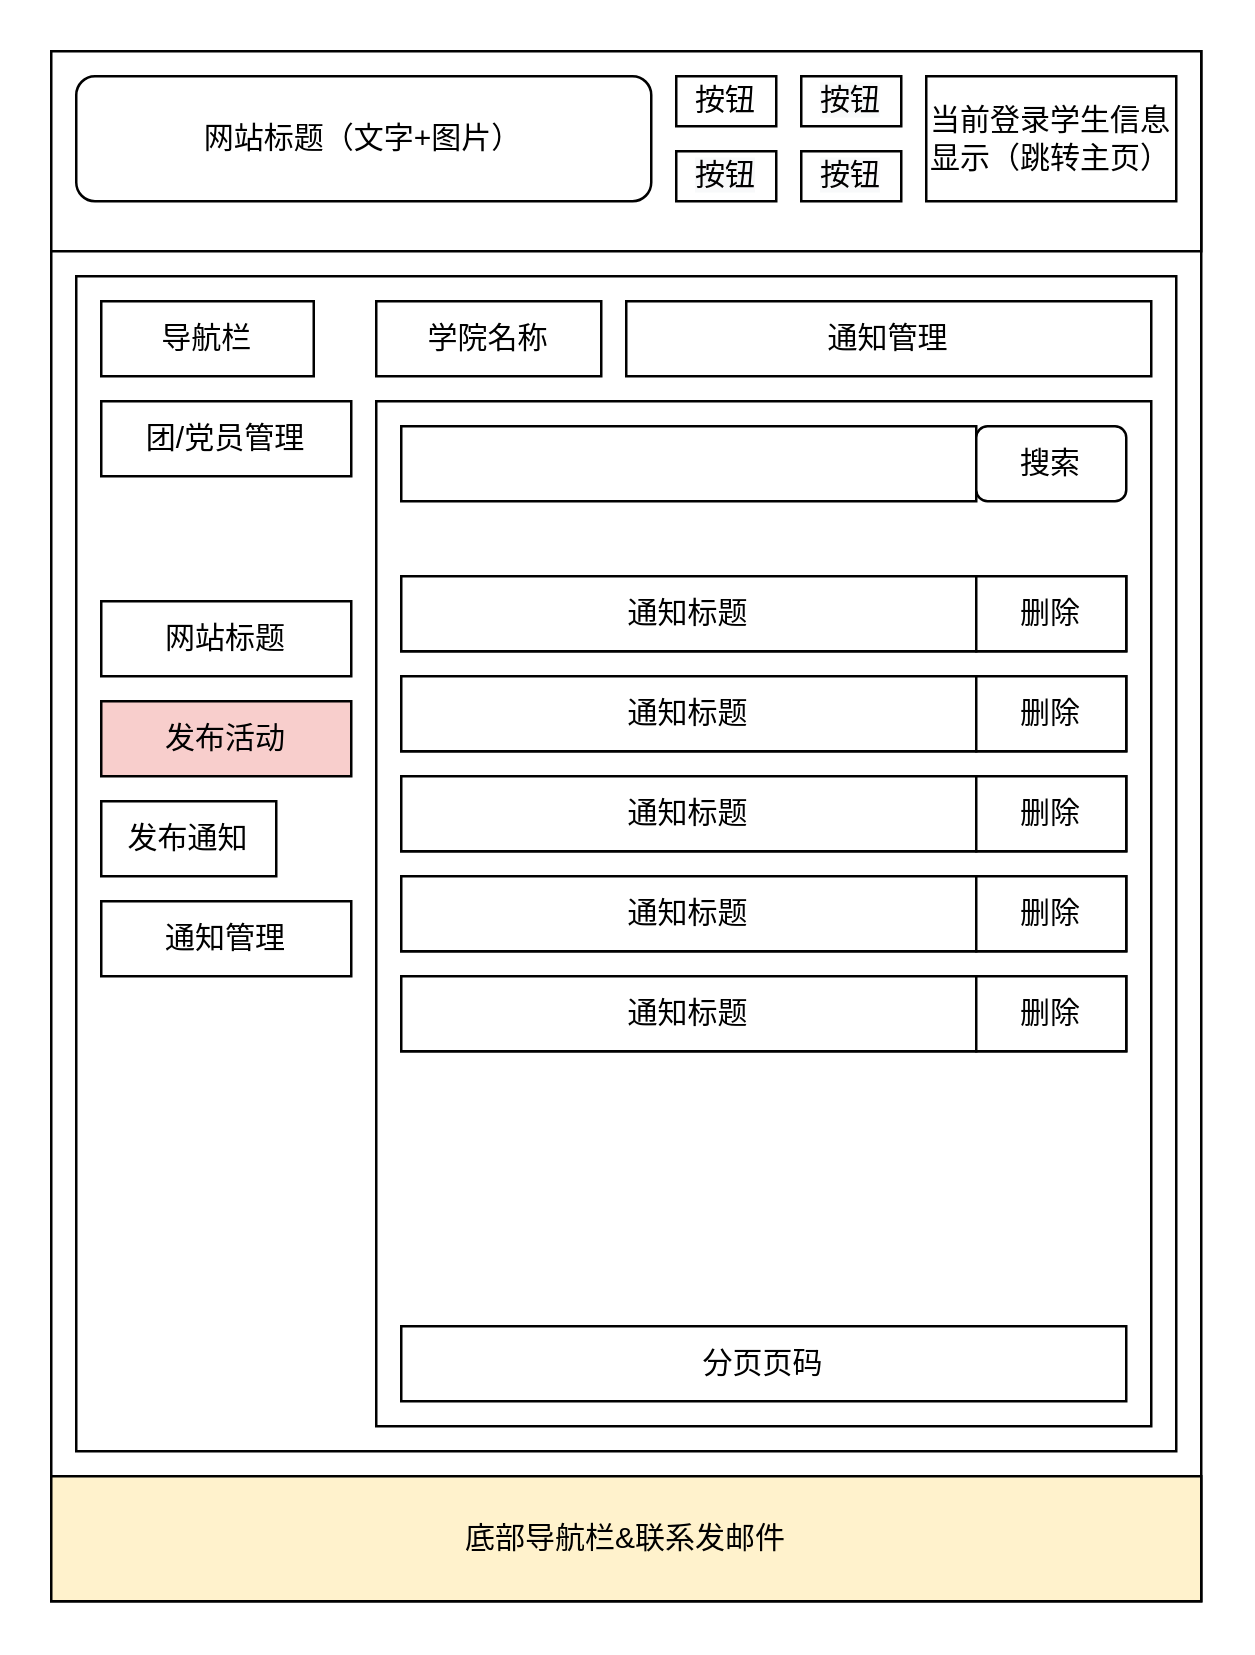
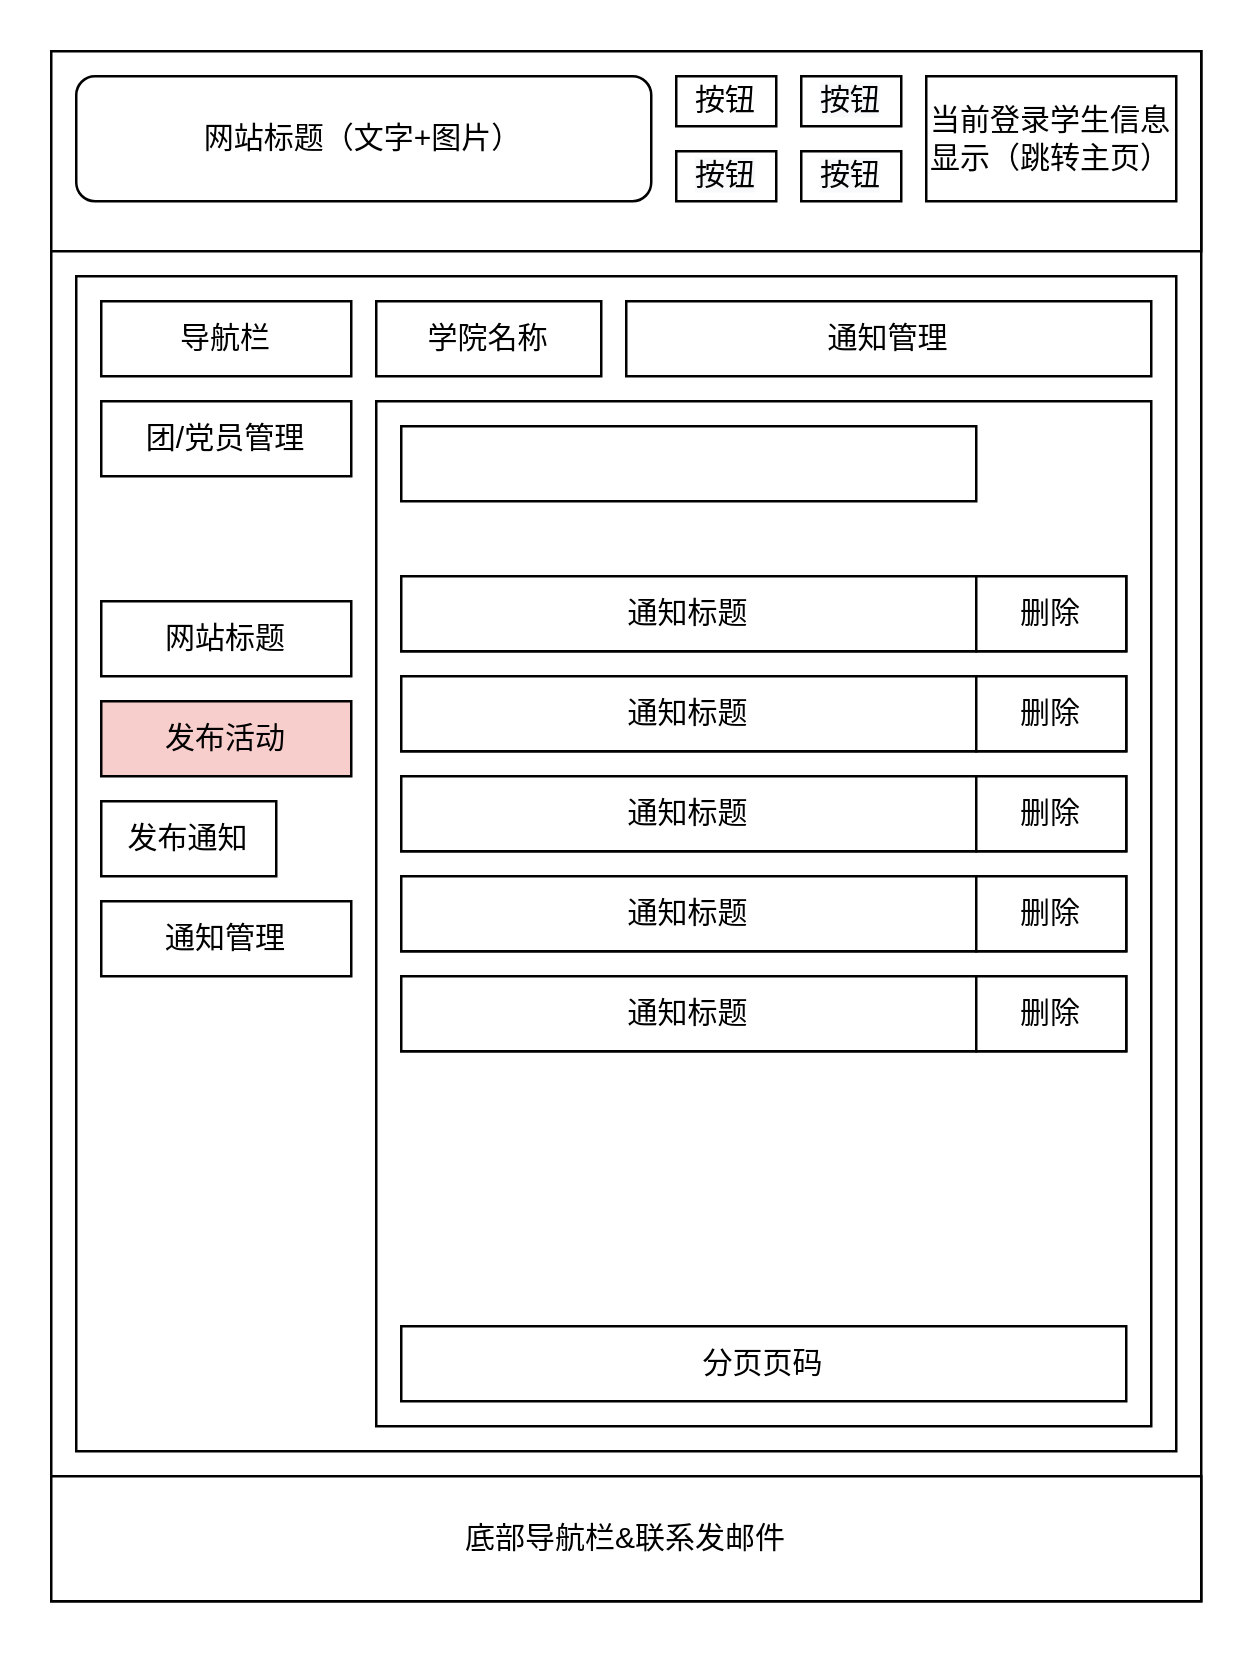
(208, 339) -> (226, 339)
(1051, 464) -> none
(626, 1539) -> (626, 1539)
